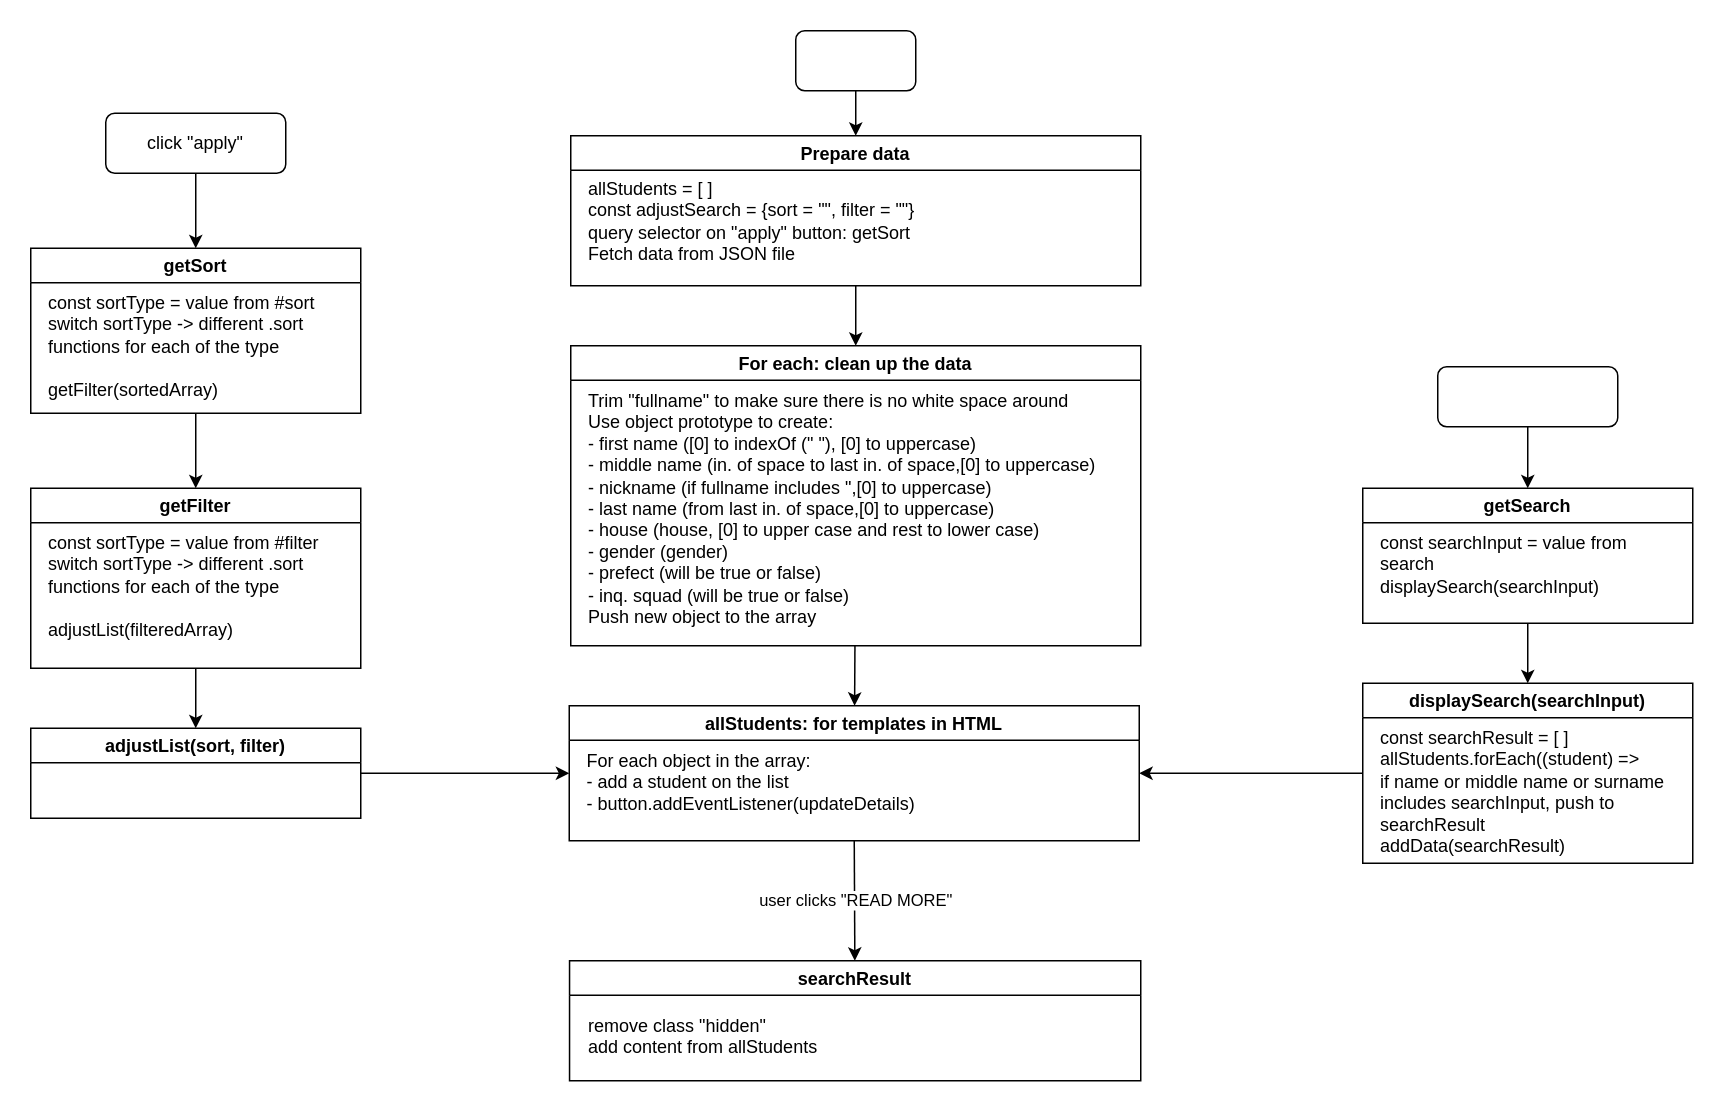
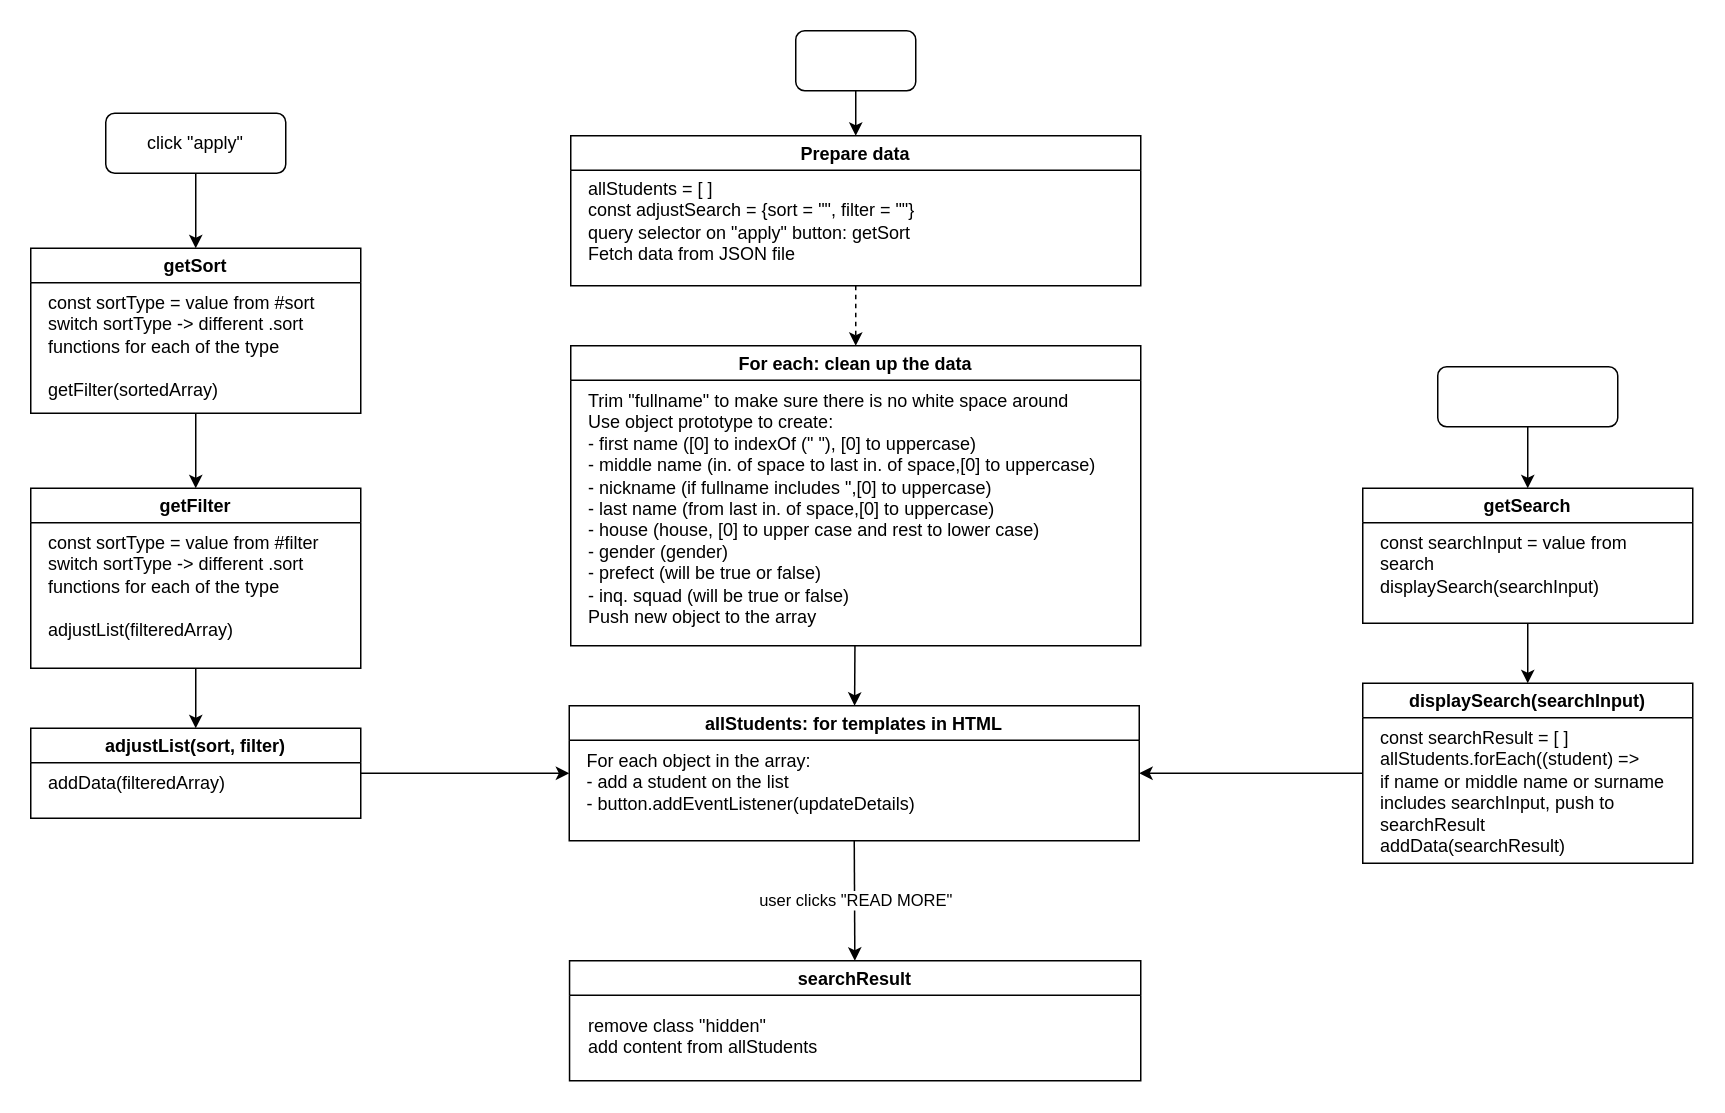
(856, 310) -> (856, 310)
none -> (196, 783)
